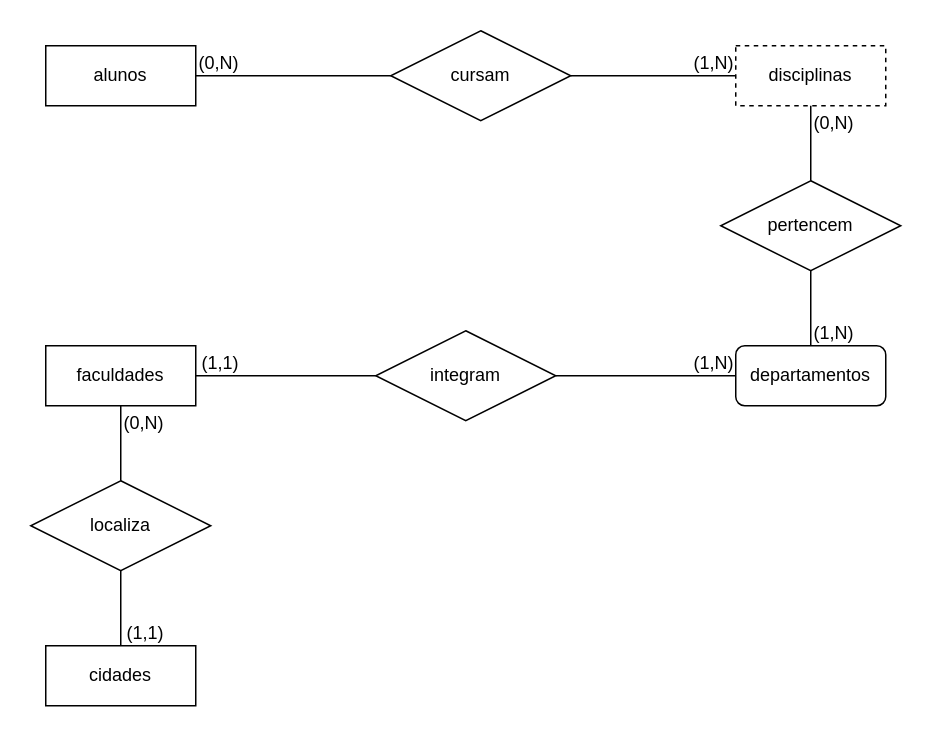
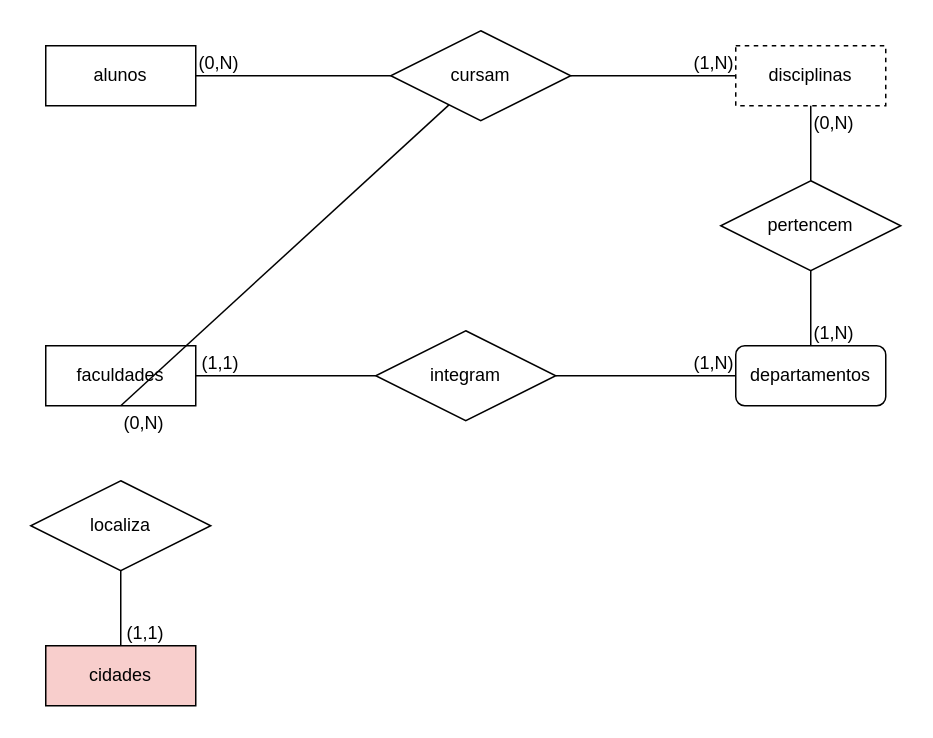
(121, 443) -> (284, 256)
(121, 676) -> (121, 676)
